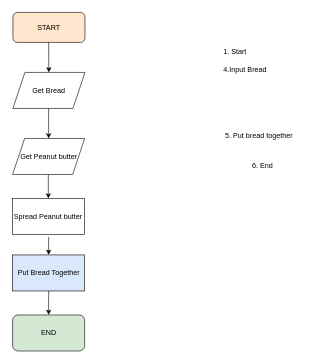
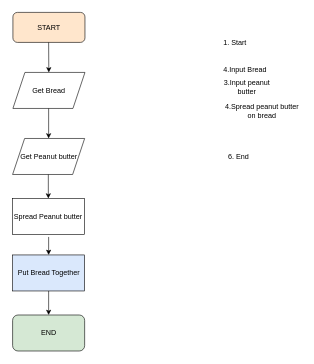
(235, 51) -> (235, 42)
none -> (247, 87)
none -> (262, 111)
(259, 135) -> none
(262, 165) -> (238, 156)
